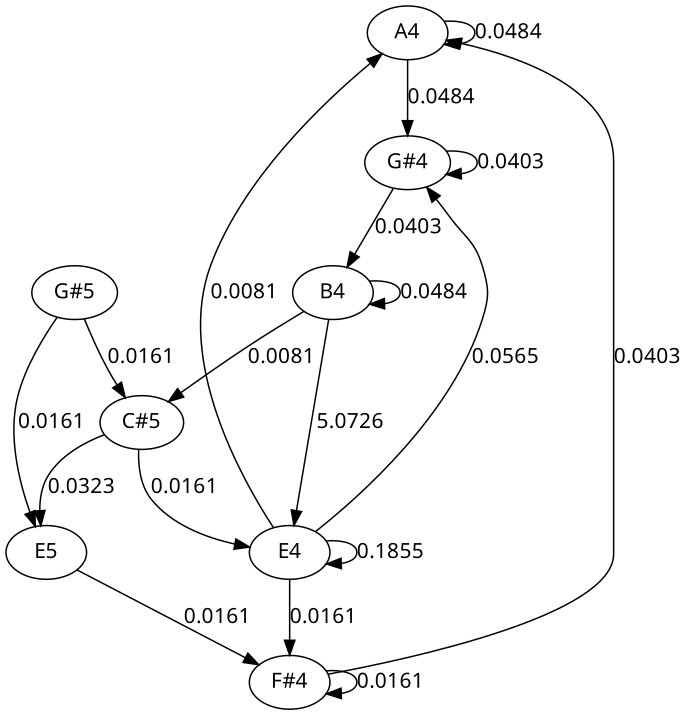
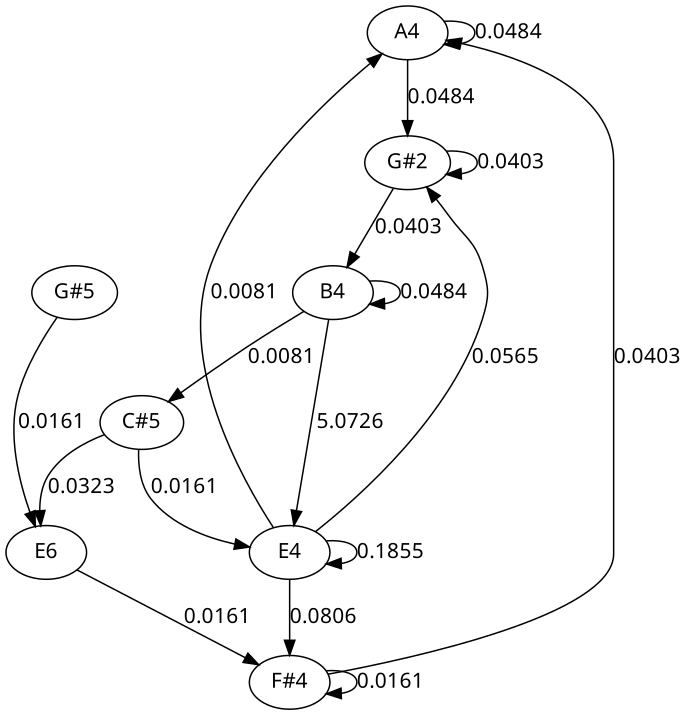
(408, 163) -> (408, 163)
(99, 353) -> none
(46, 552) -> (46, 552)
(324, 617) -> (324, 617)
